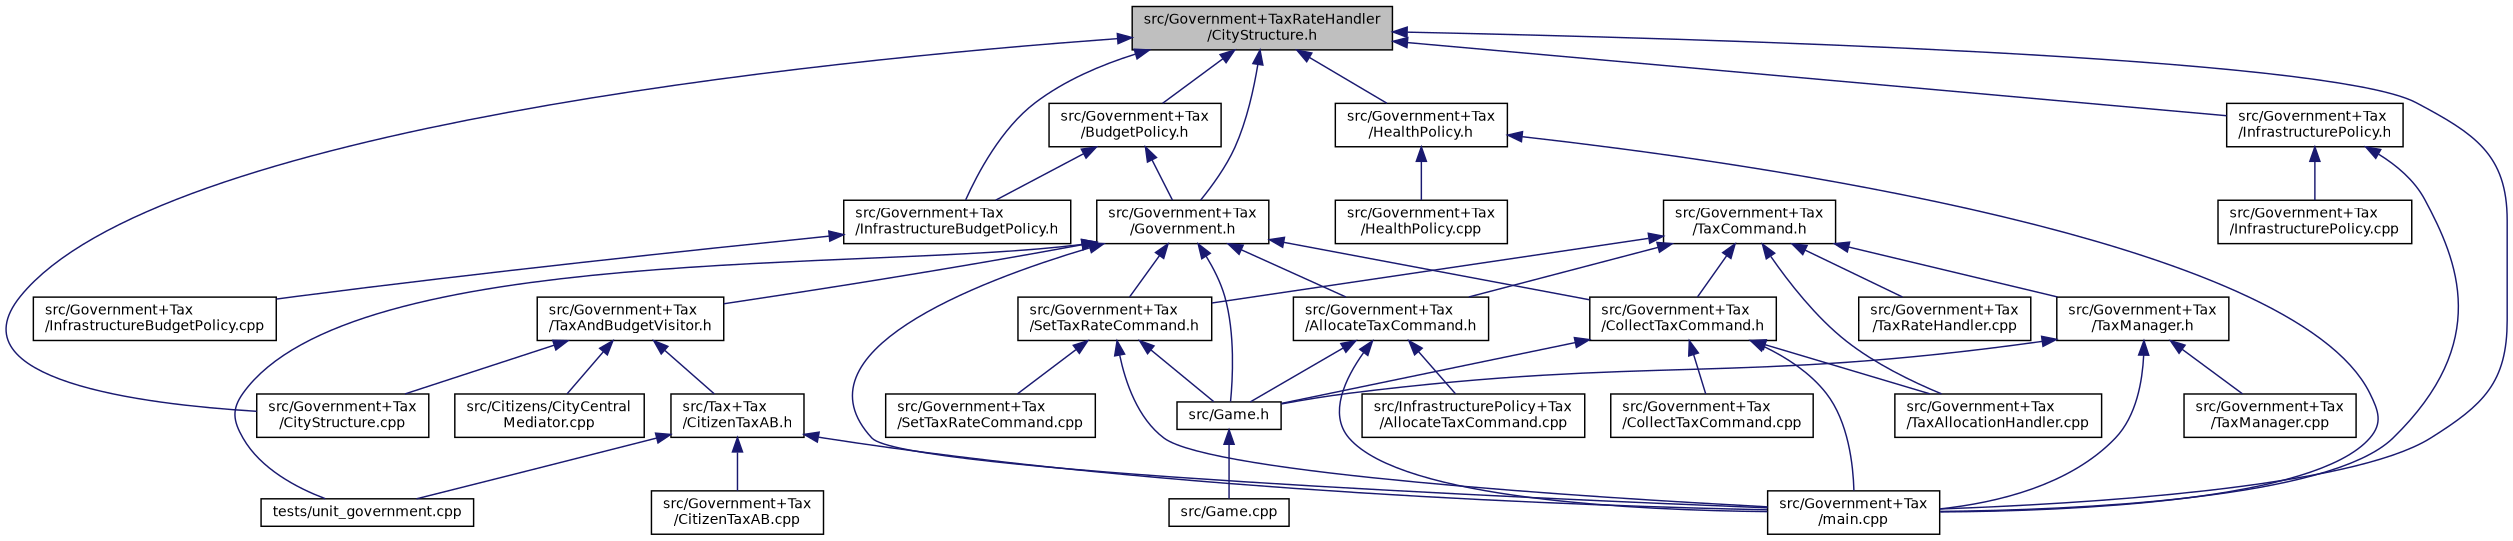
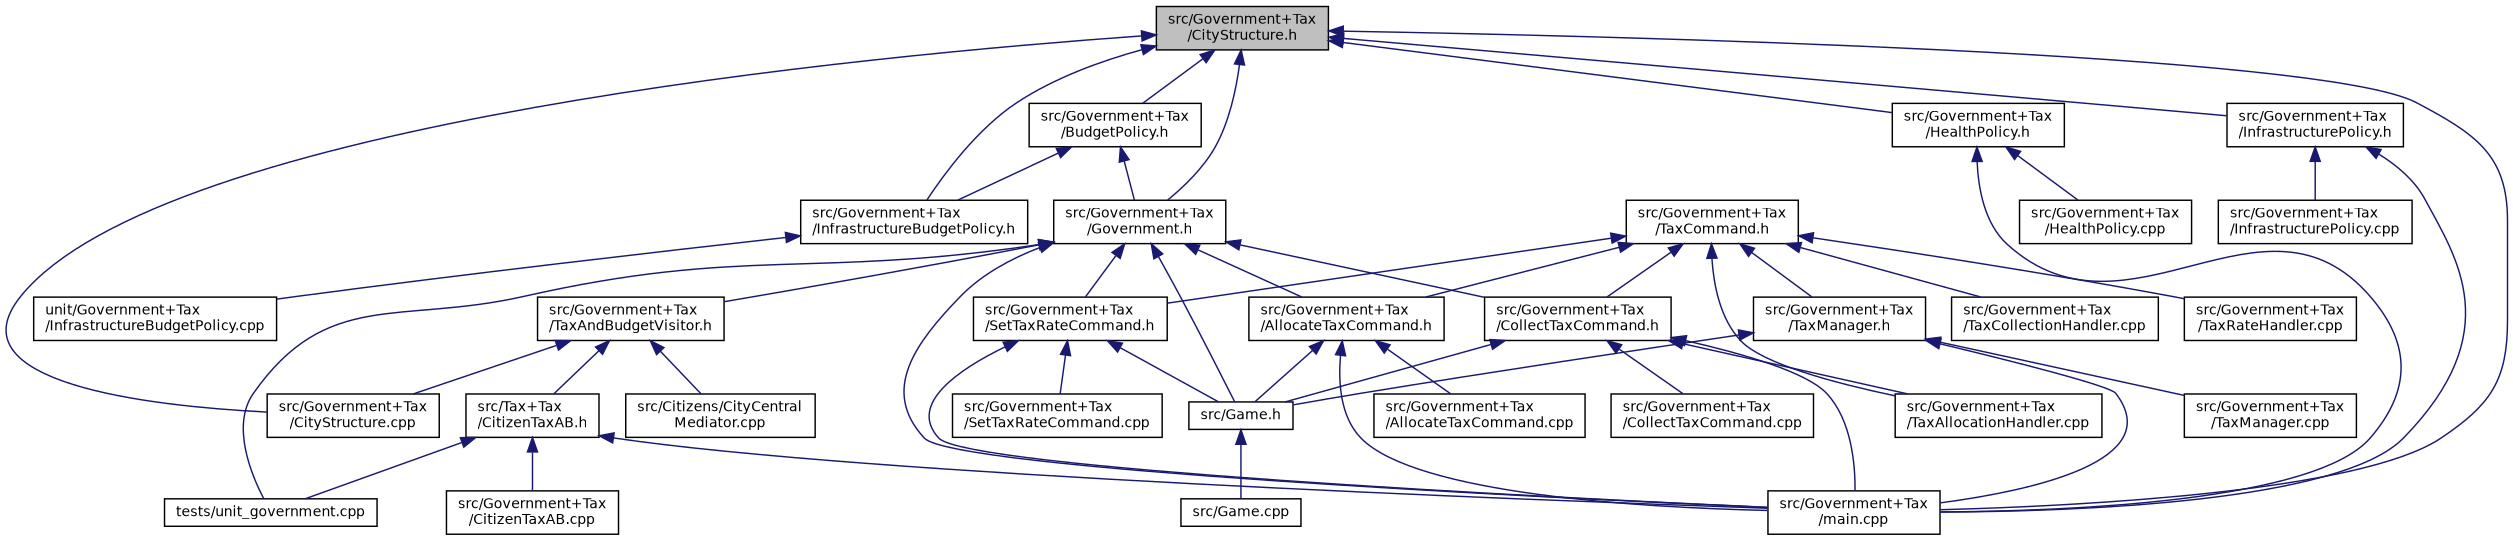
(1262, 28) -> (1242, 28)
(155, 319) -> (155, 319)
none -> (2055, 319)
(1473, 416) -> (1480, 416)
